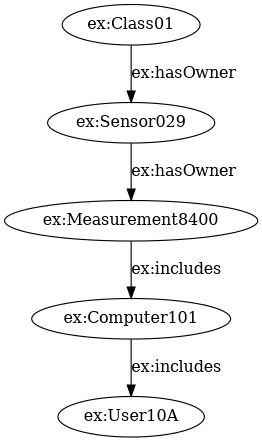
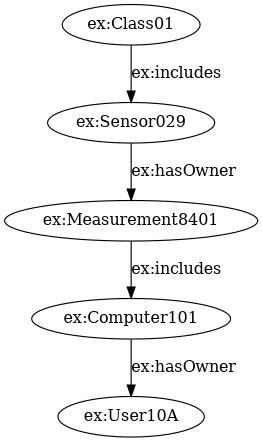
(184, 74) -> (177, 74)
(131, 221) -> (131, 221)
(177, 368) -> (184, 368)
